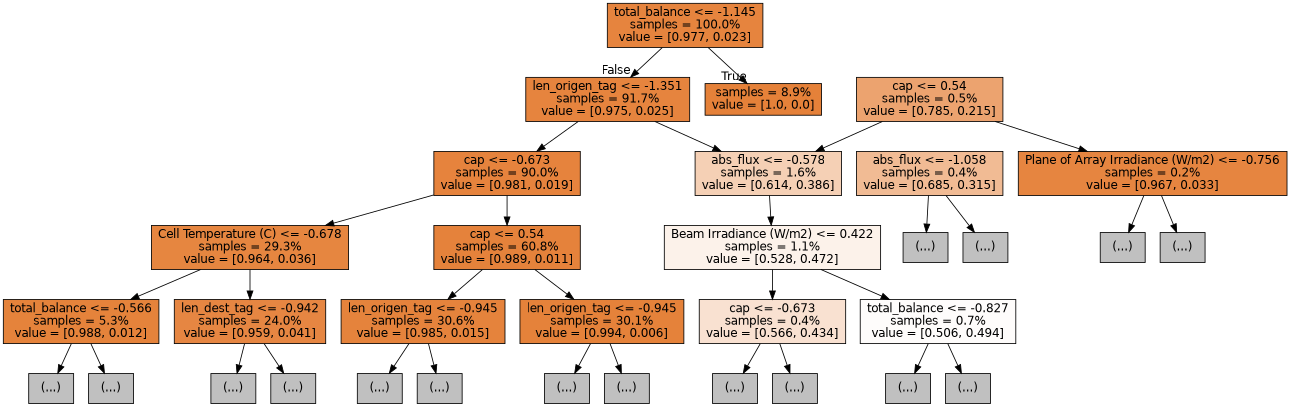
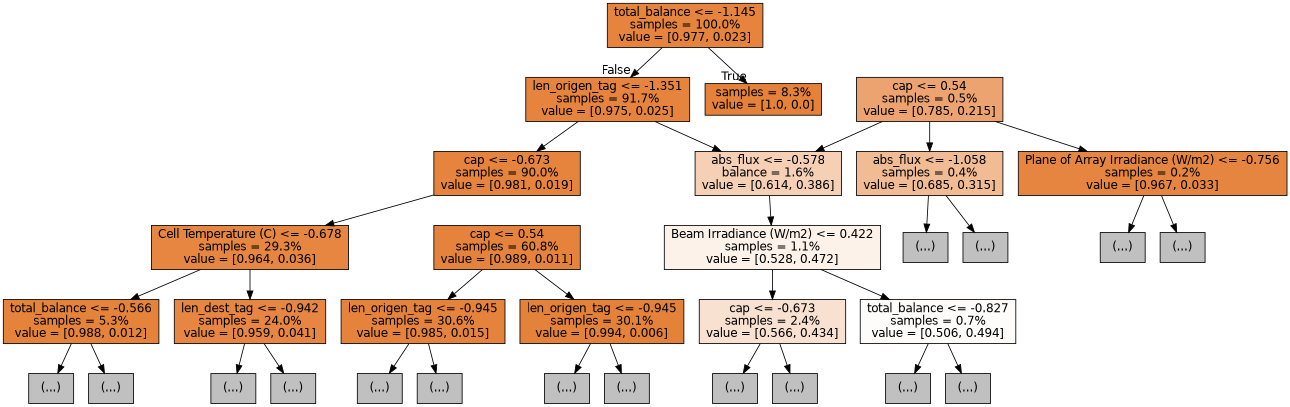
(763, 99) -> (763, 99)
none -> (930, 132)
(768, 173) -> (768, 173)
(507, 206) -> none
(772, 322) -> (772, 322)
